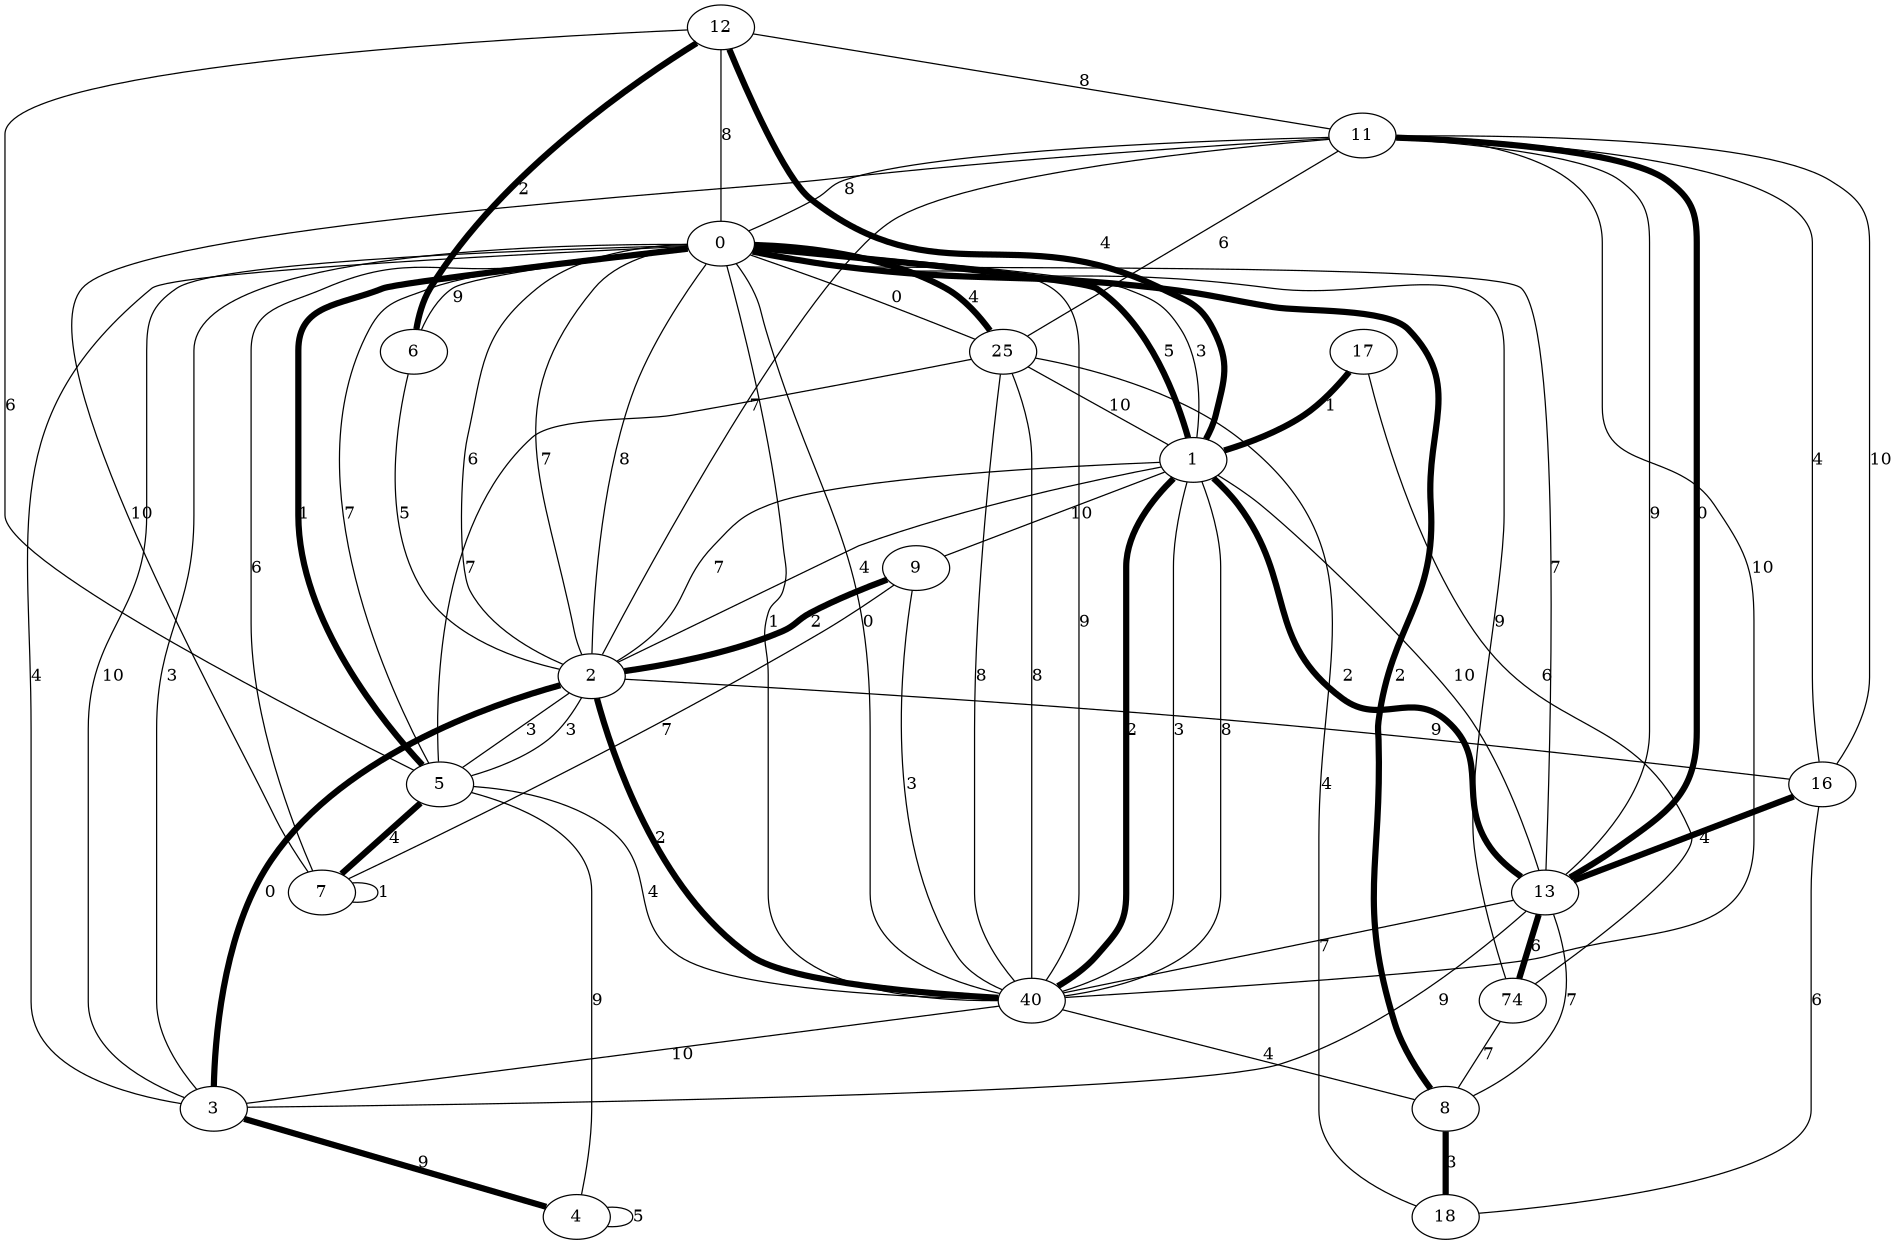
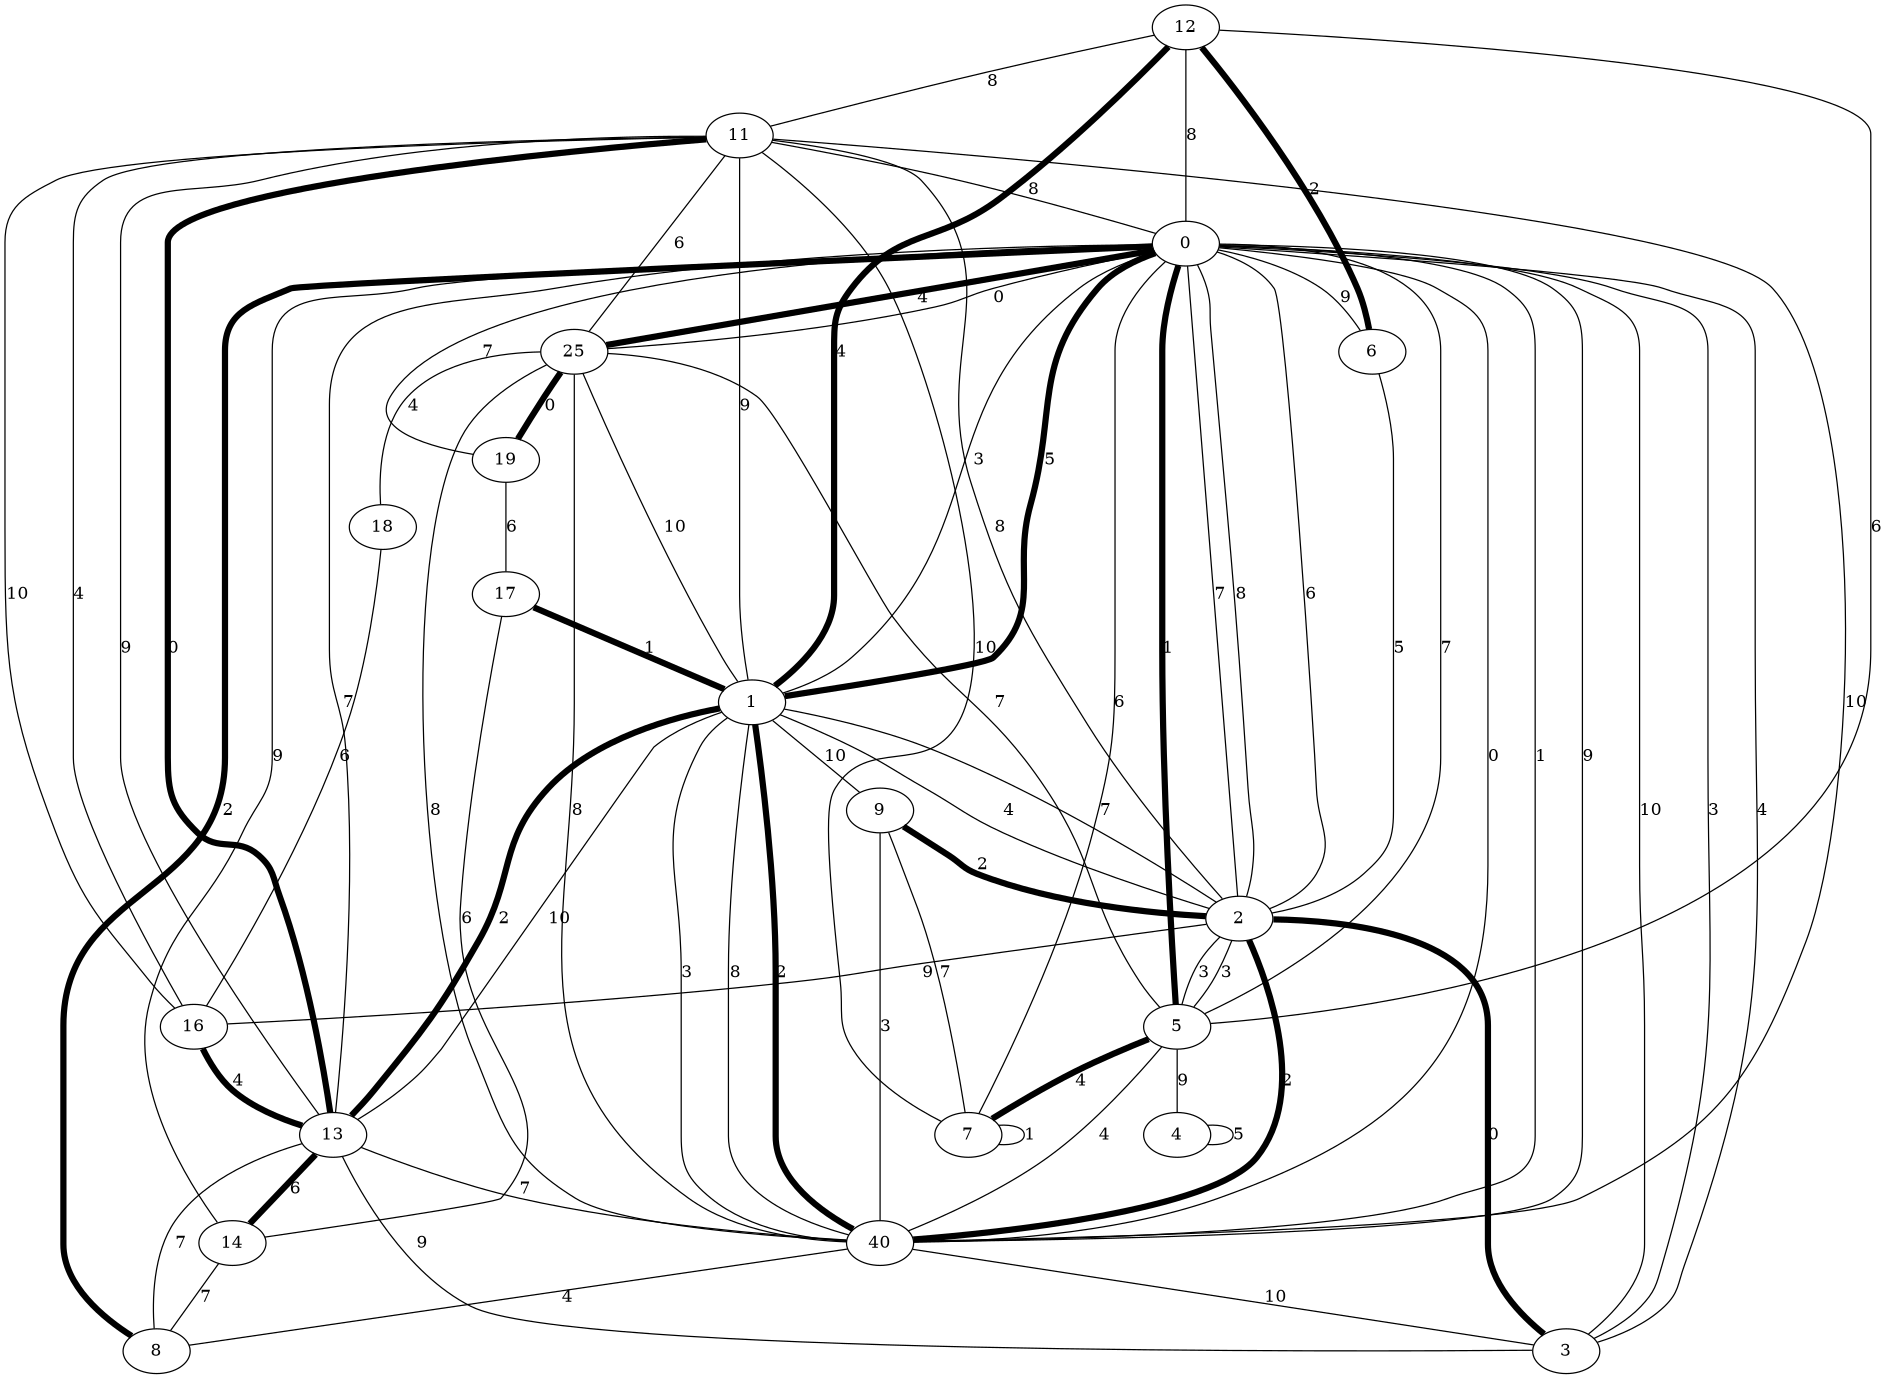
(756, 406) -> (1001, 527)
none -> (740, 419)
none -> (506, 460)
(1513, 1001) -> (232, 1243)
(395, 1163) -> none
(1446, 1163) -> none
